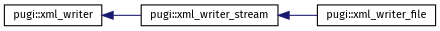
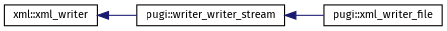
(53, 15) -> (51, 15)
(210, 15) -> (211, 15)
